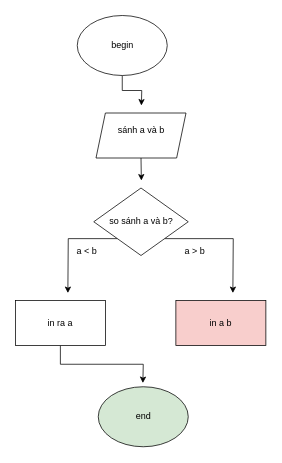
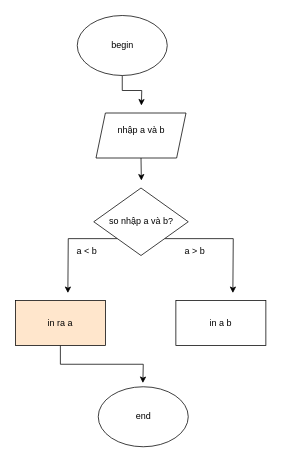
(141, 135) -> (141, 135)
(141, 222) -> (141, 222)
(60, 323) -> (60, 323)
(221, 323) -> (221, 323)
(143, 417) -> (143, 417)
